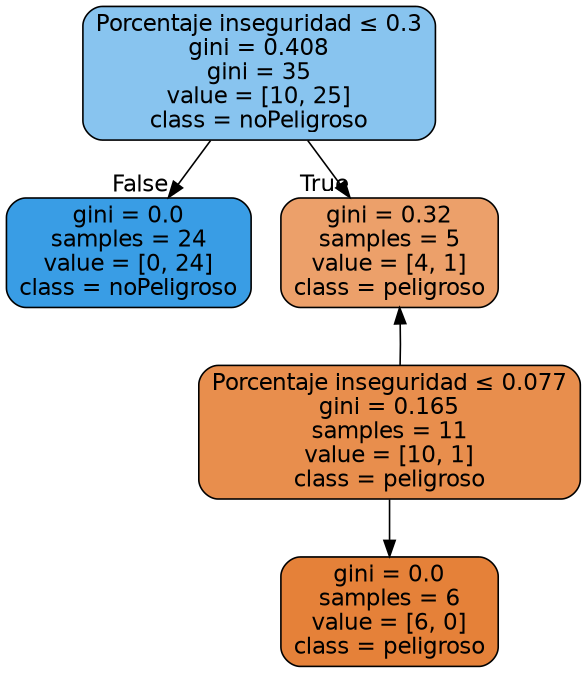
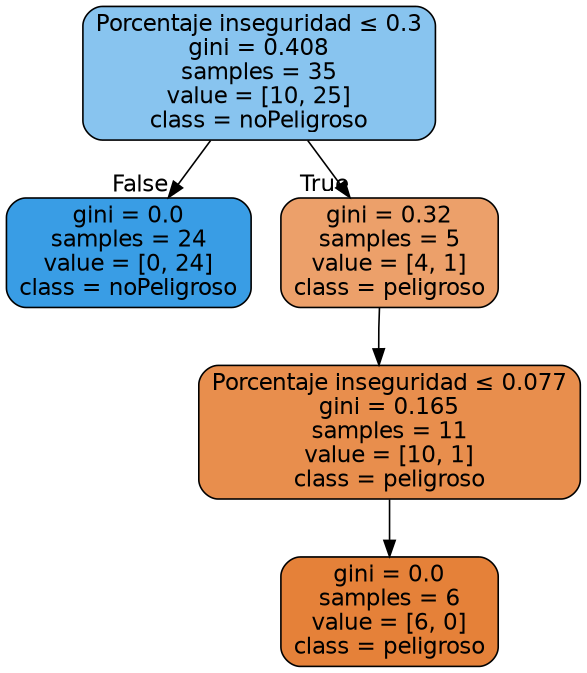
(259, 72) -> (259, 72)
(400, 344) -> (379, 328)
